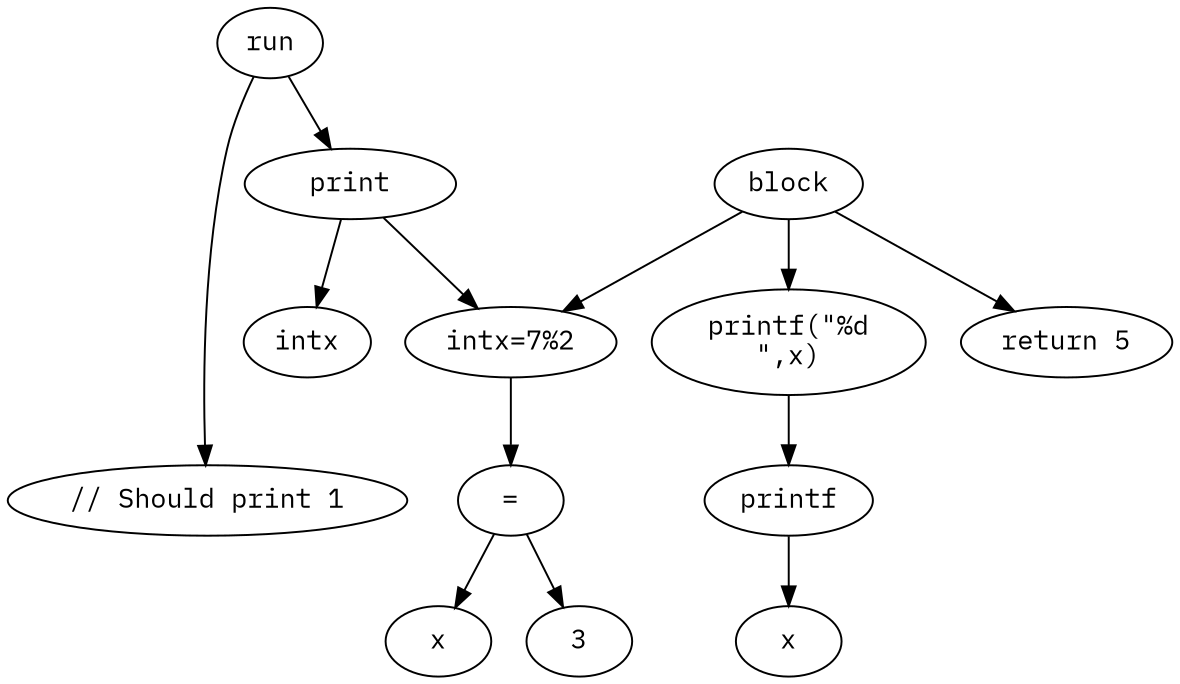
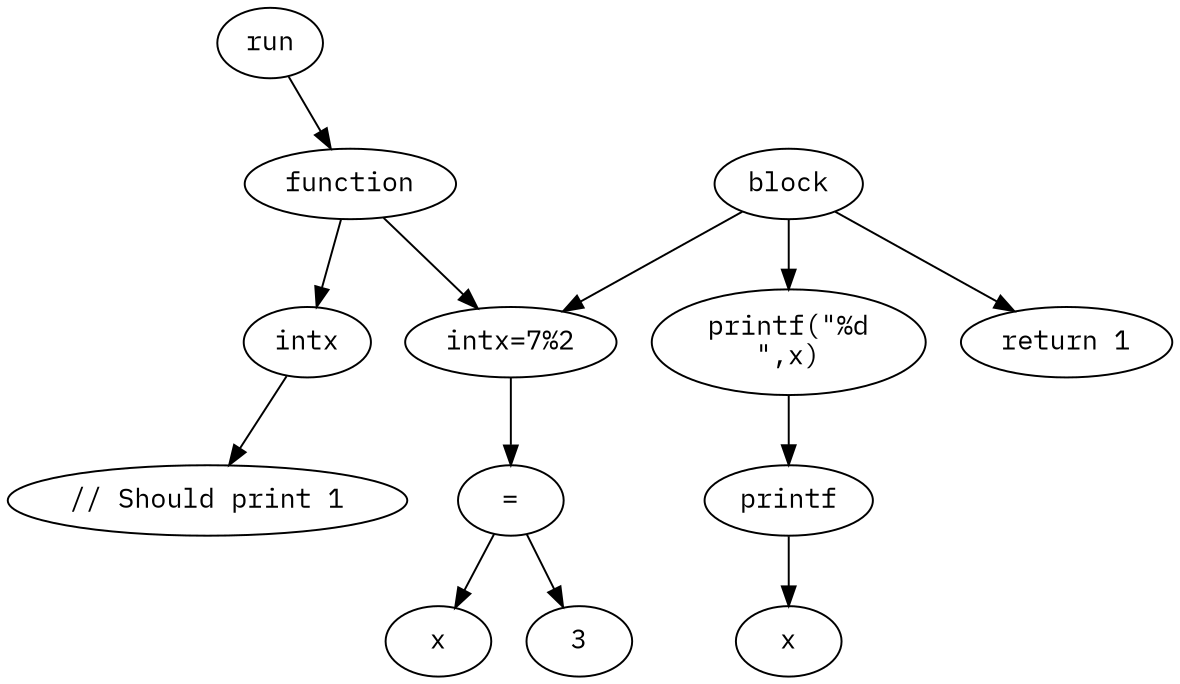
(350, 184) -> (350, 184)
(210, 258) -> (263, 412)
(1067, 342) -> (1067, 342)
